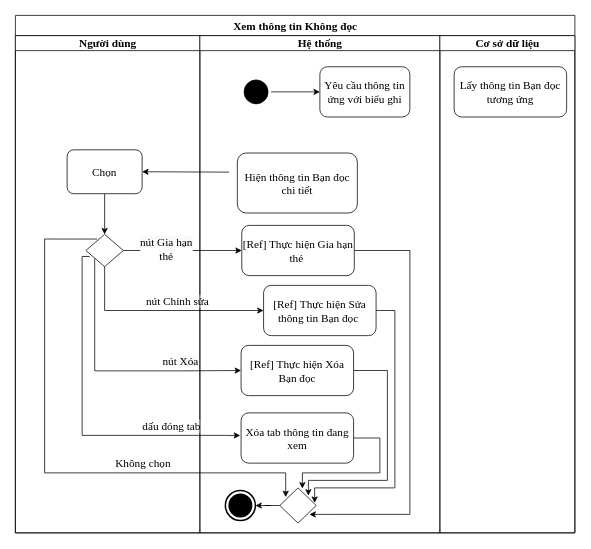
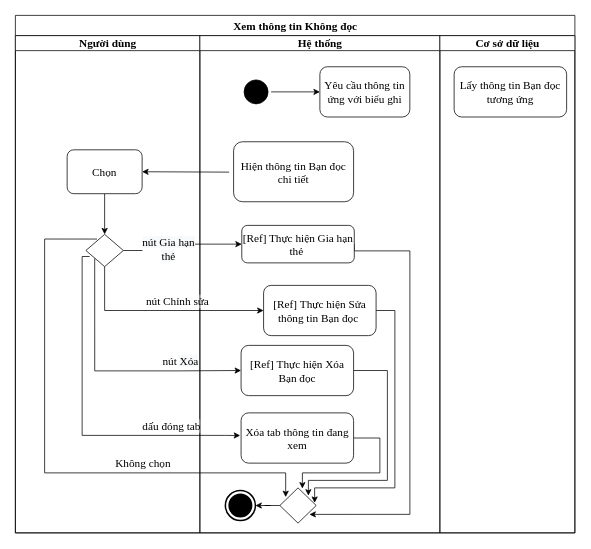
(297, 183) -> (294, 172)
(298, 251) -> (298, 244)
